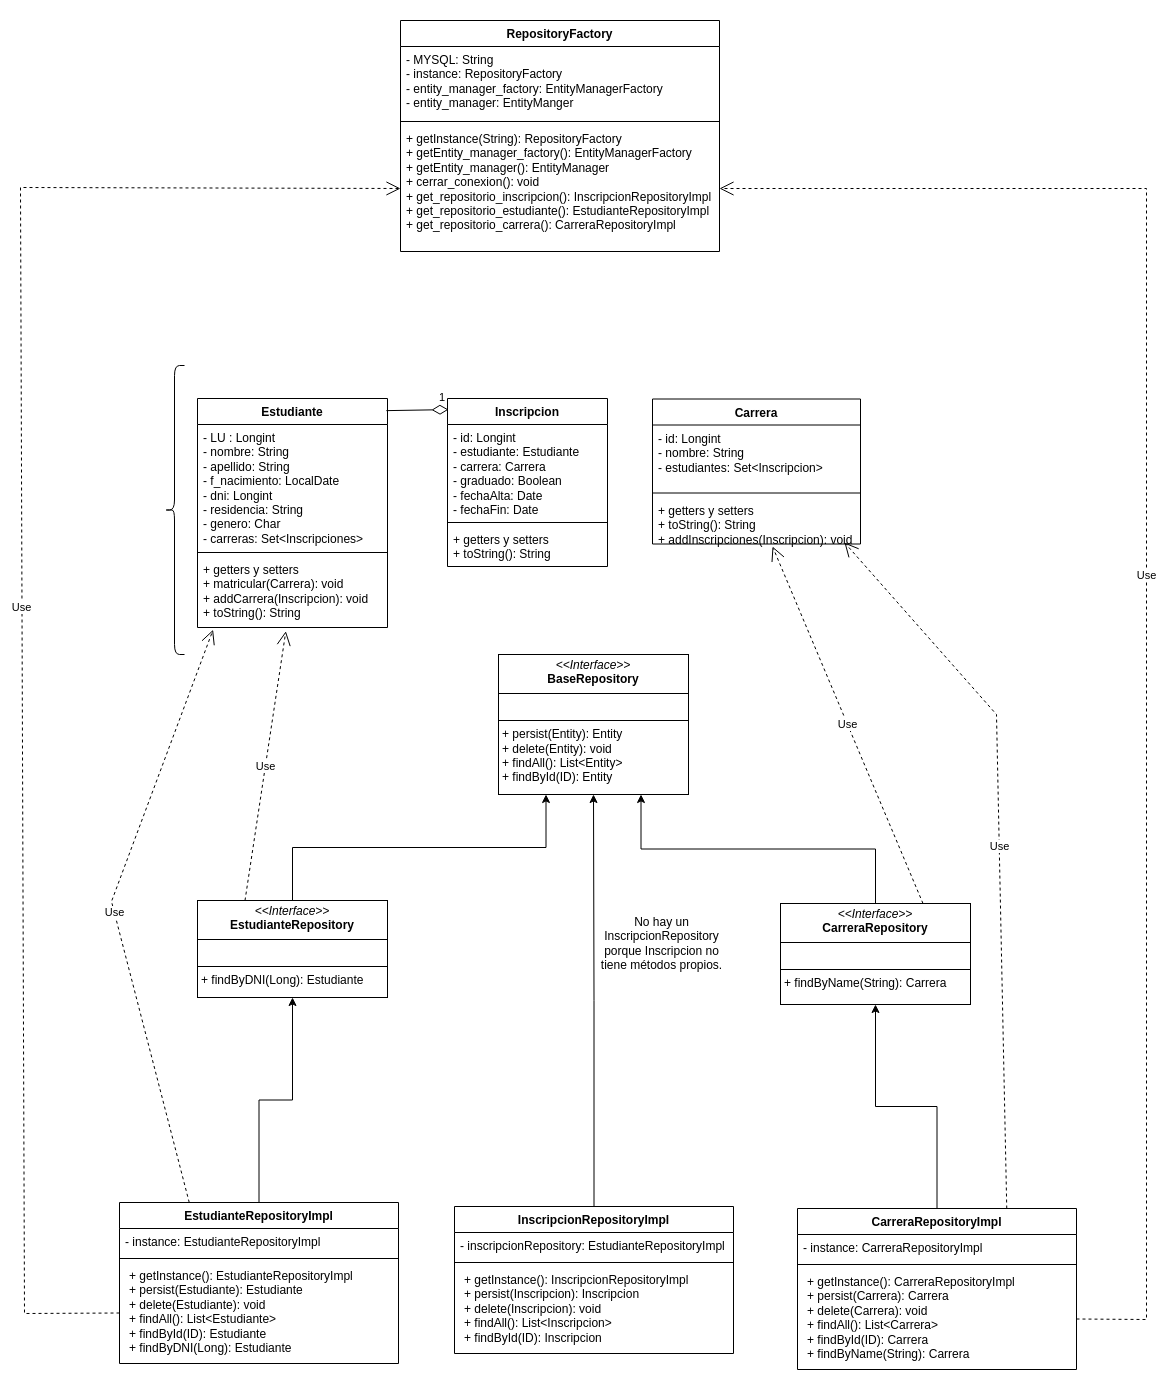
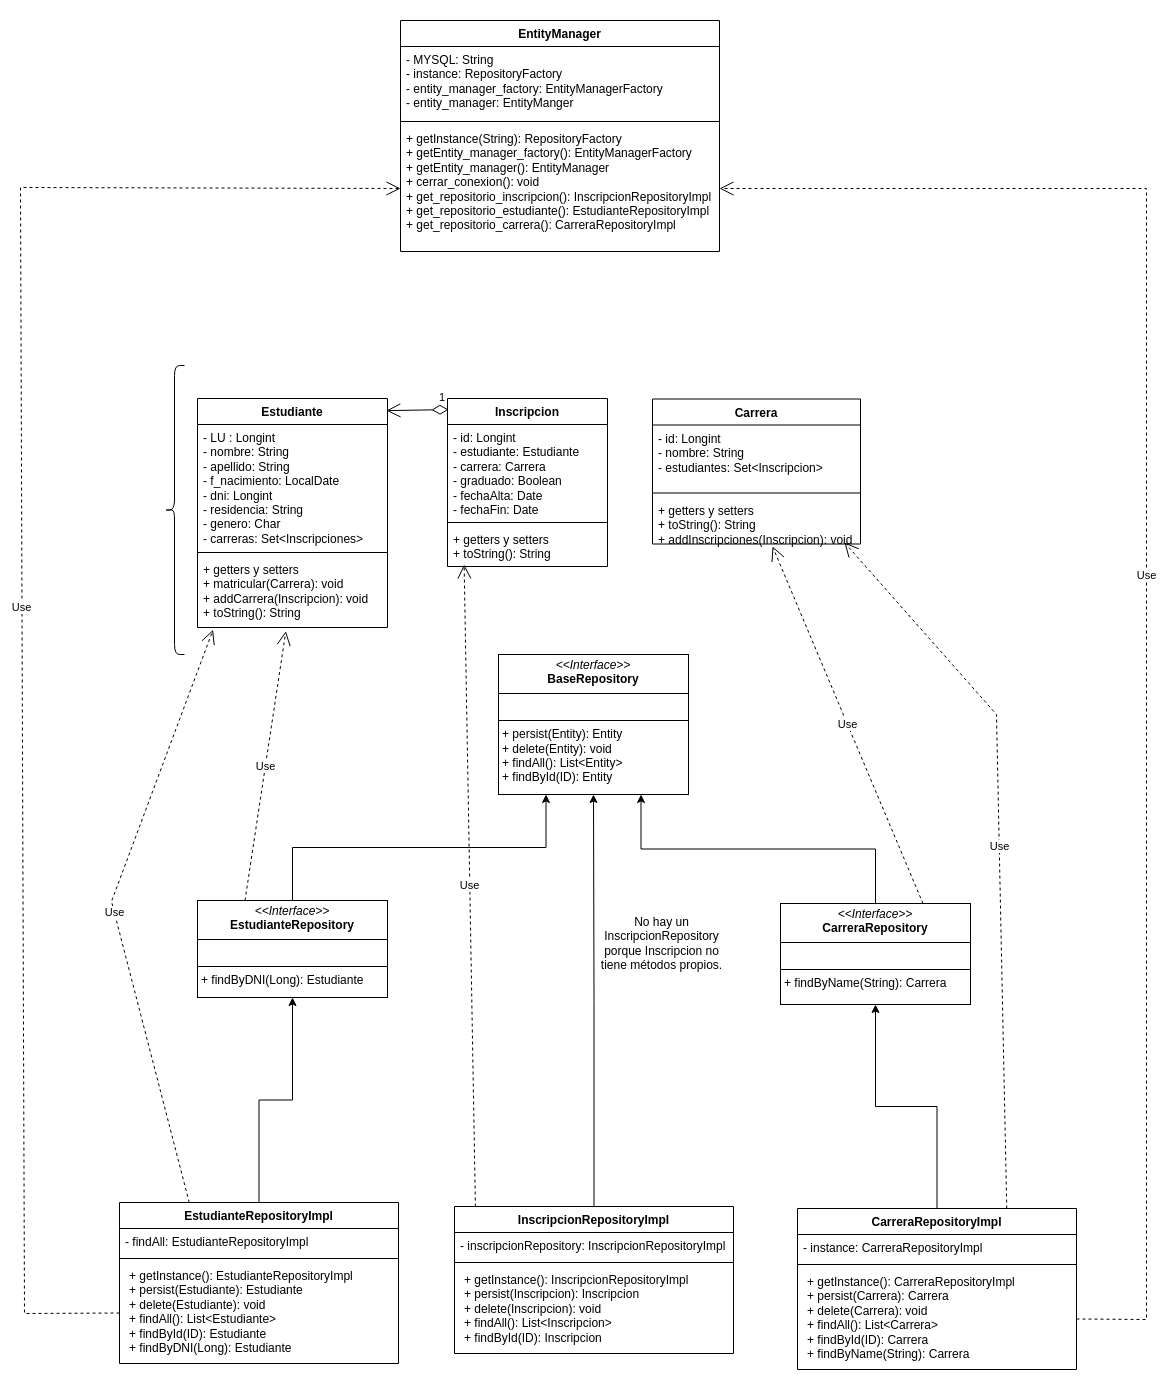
(560, 35) -> (560, 35)
(390, 411) -> (392, 411)
none -> (470, 887)
(236, 1243) -> (229, 1243)
(595, 1254) -> (595, 1254)
